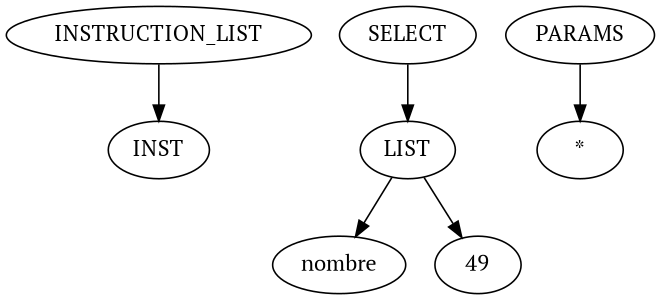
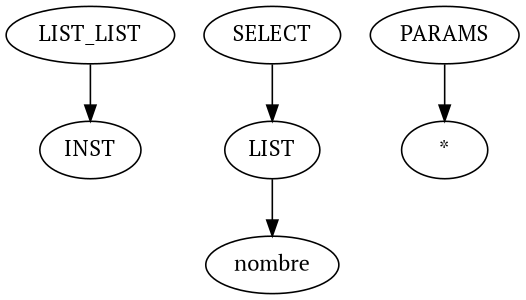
(159, 35) -> (90, 35)
(478, 265) -> none
